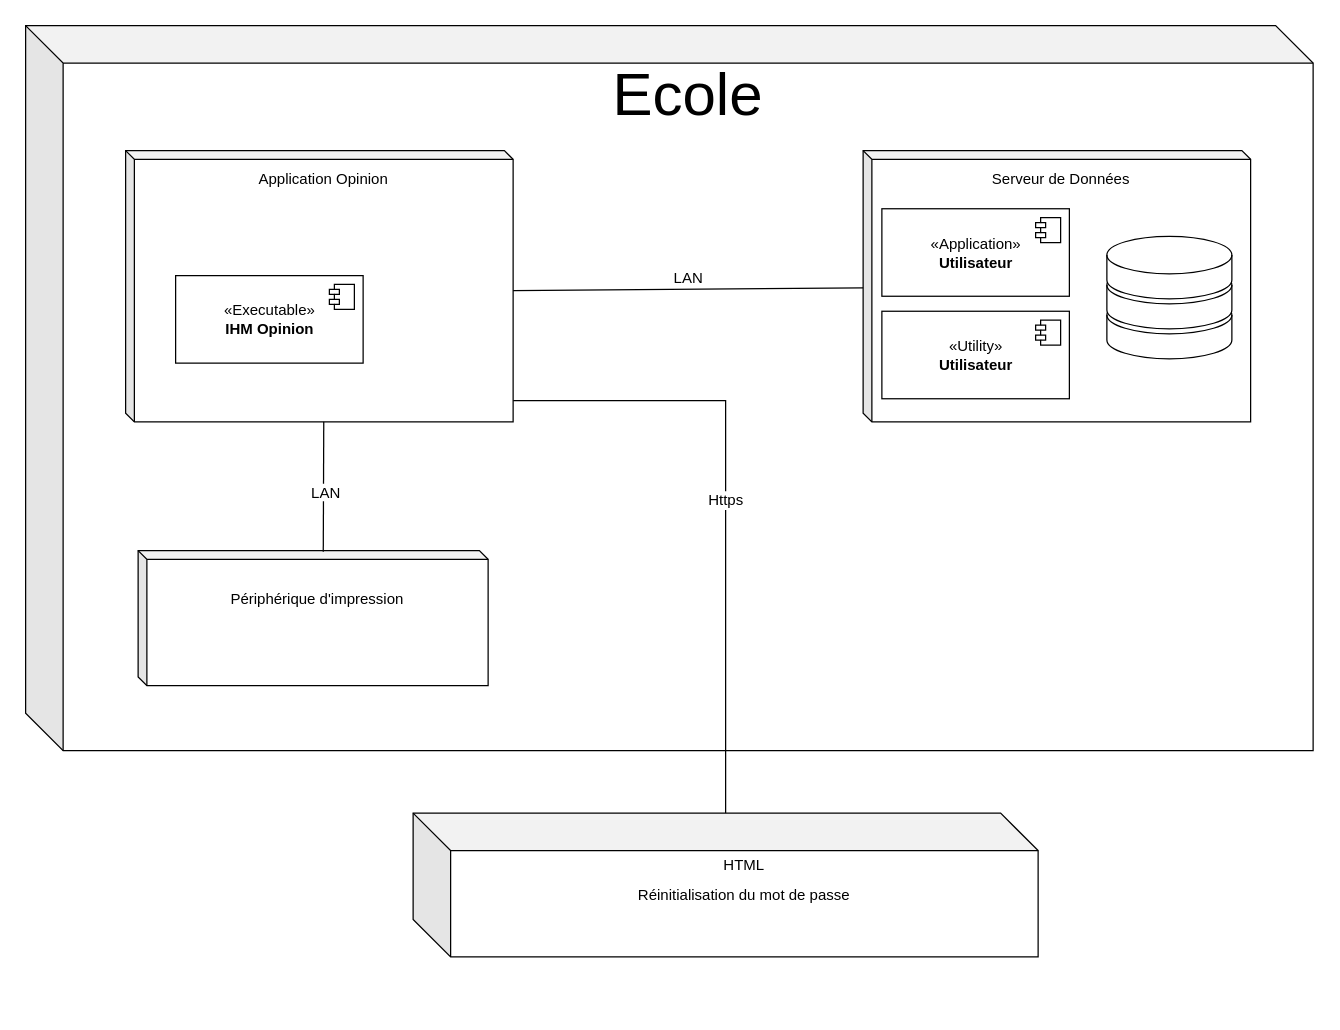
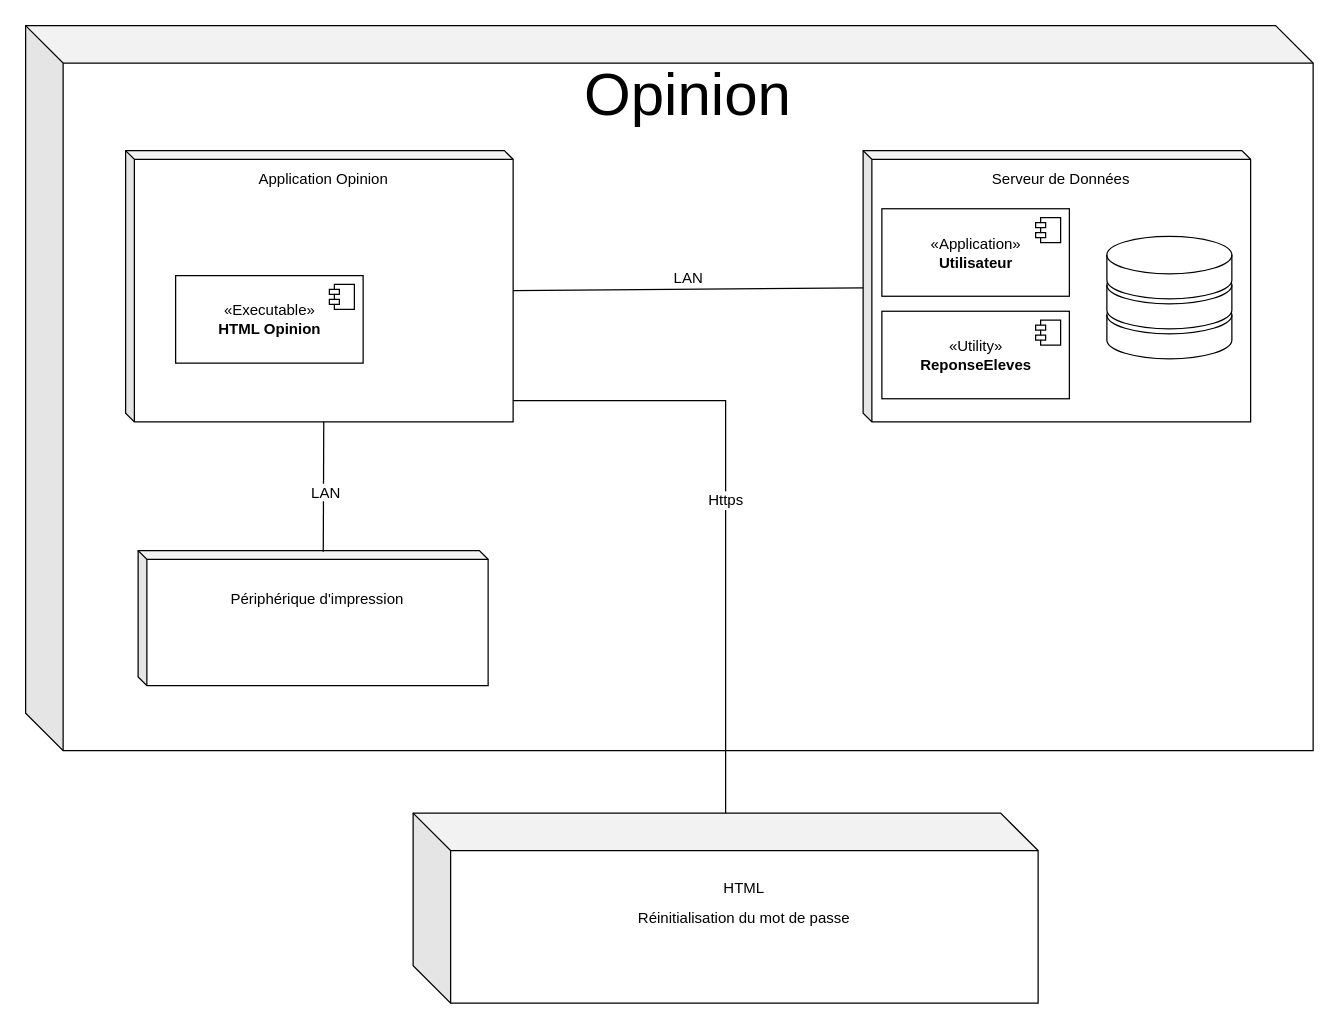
(688, 94) -> (688, 94)
(270, 319) -> (270, 319)
(976, 356) -> (976, 356)
(726, 885) -> (726, 908)
